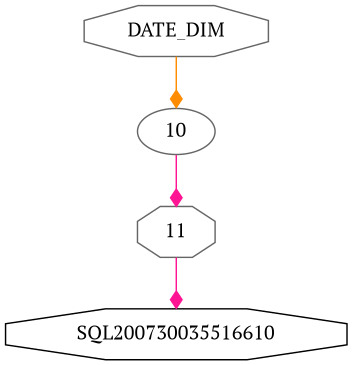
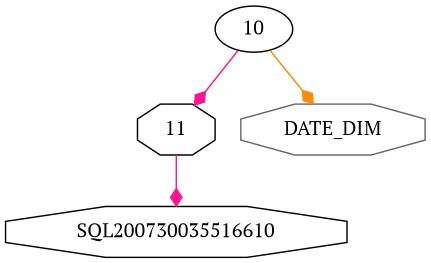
(176, 73) -> (286, 71)
(176, 131) -> (254, 29)
(176, 232) -> (176, 130)
